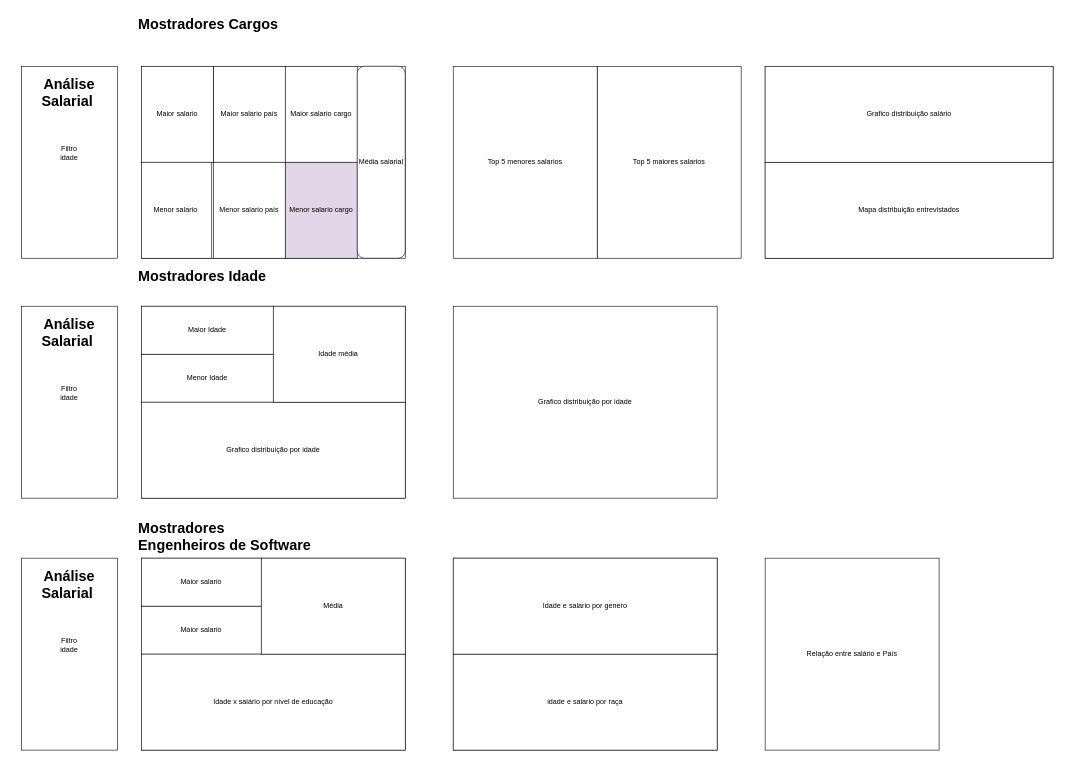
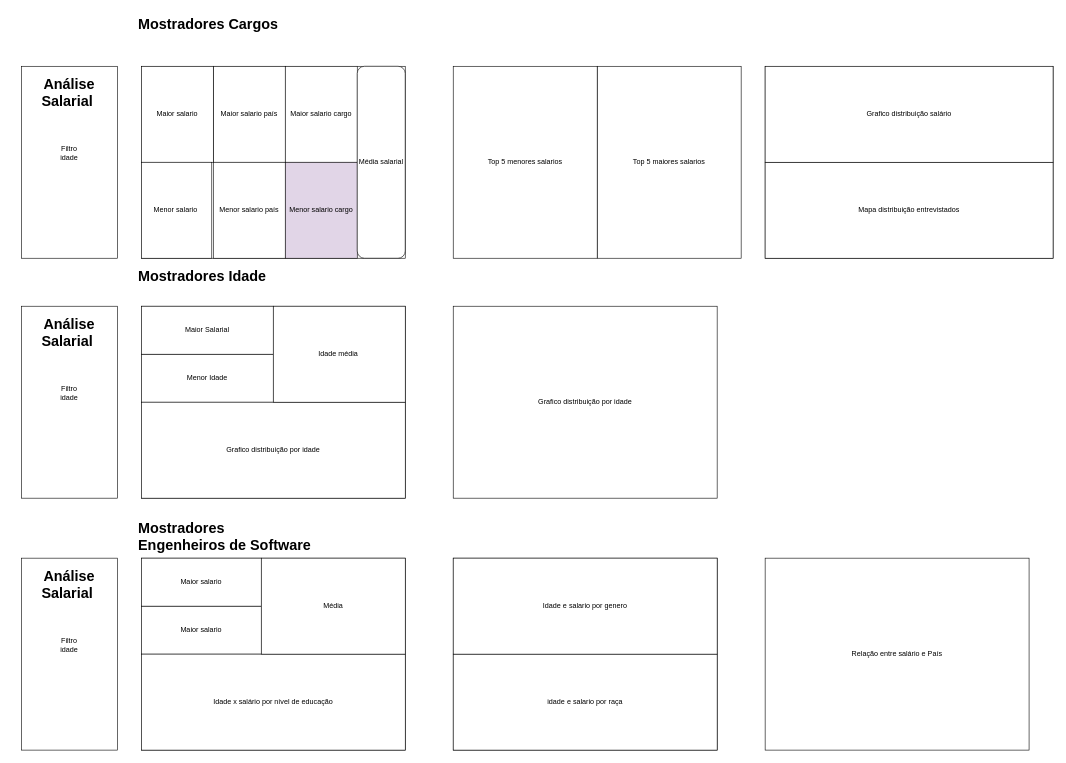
(207, 330) -> (207, 330)
(852, 654) -> (897, 654)
